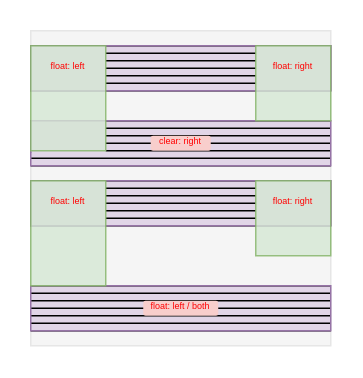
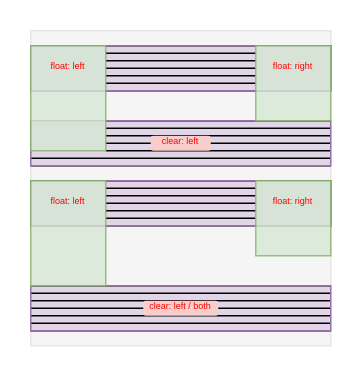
(181, 142) -> (181, 142)
(181, 307) -> (181, 307)
